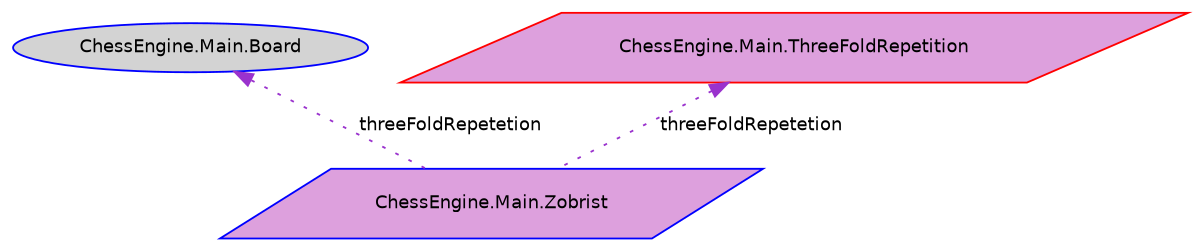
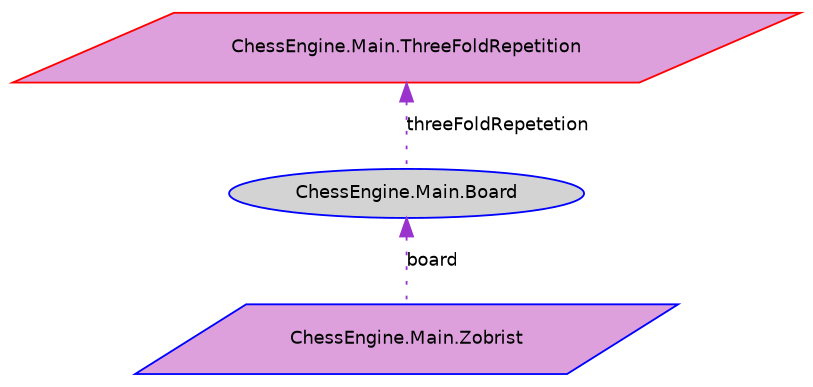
(451, 126) -> (432, 261)
(635, 130) -> (407, 135)
